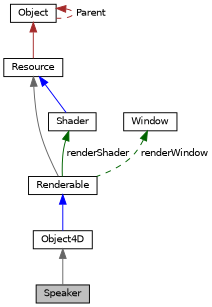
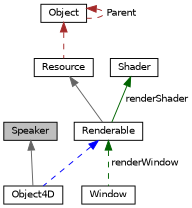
(33, 45) -> (64, 45)
(56, 98) -> none
(124, 163) -> (108, 168)
(63, 217) -> (67, 166)
(63, 272) -> (32, 168)
